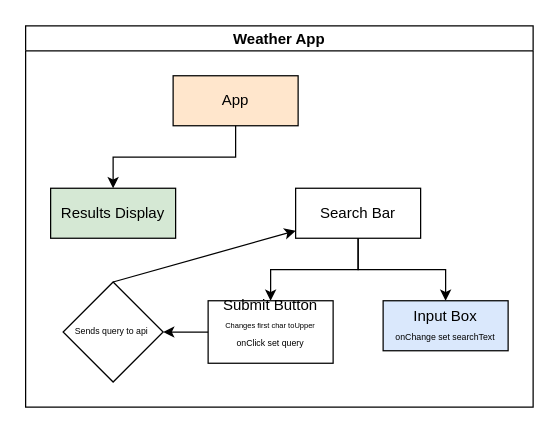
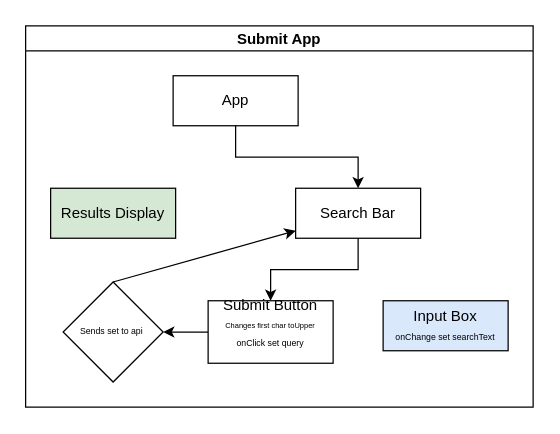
(279, 39) -> (279, 39)
(236, 101) -> (236, 101)
(162, 157) -> none
none -> (308, 157)
(414, 269) -> none
(113, 332) -> (113, 332)
